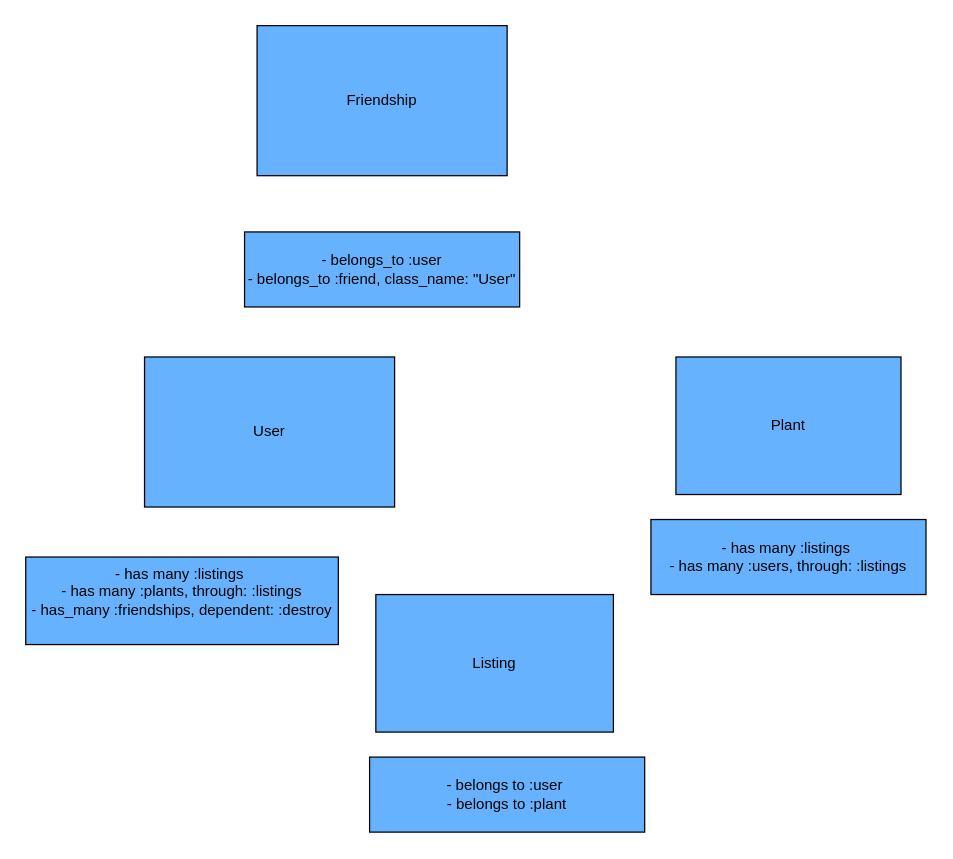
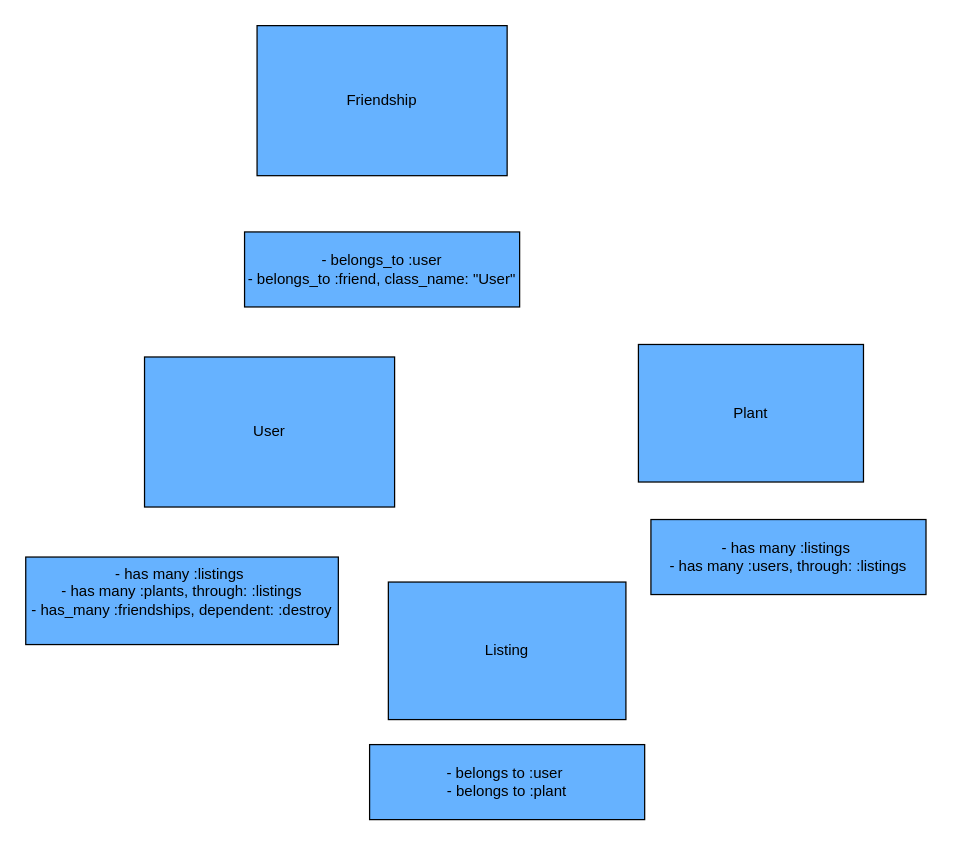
(788, 426) -> (751, 413)
(494, 663) -> (507, 651)
(507, 794) -> (507, 782)
